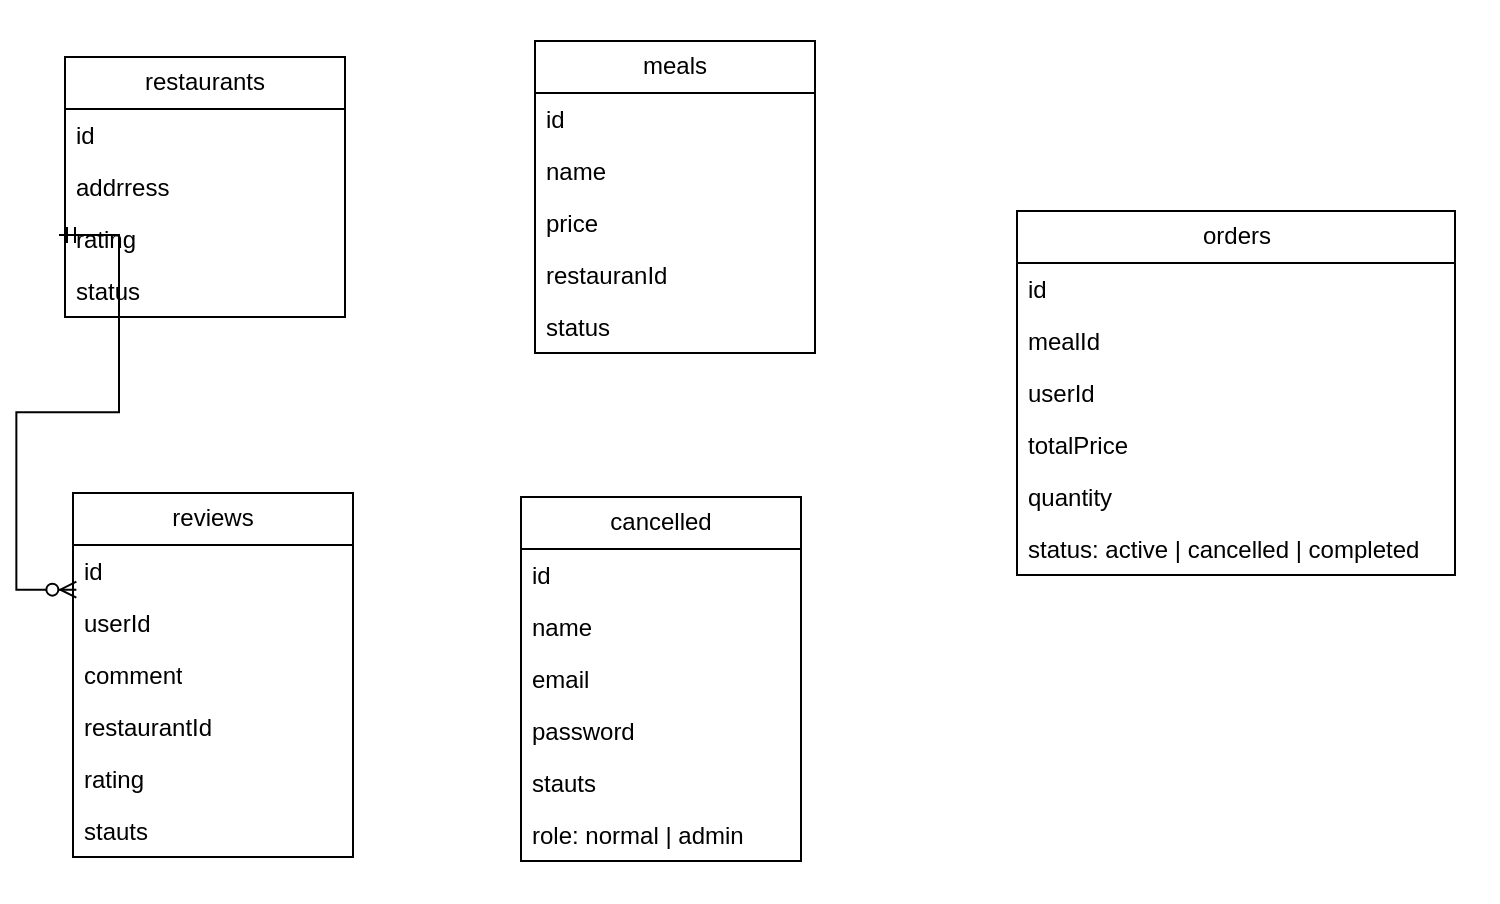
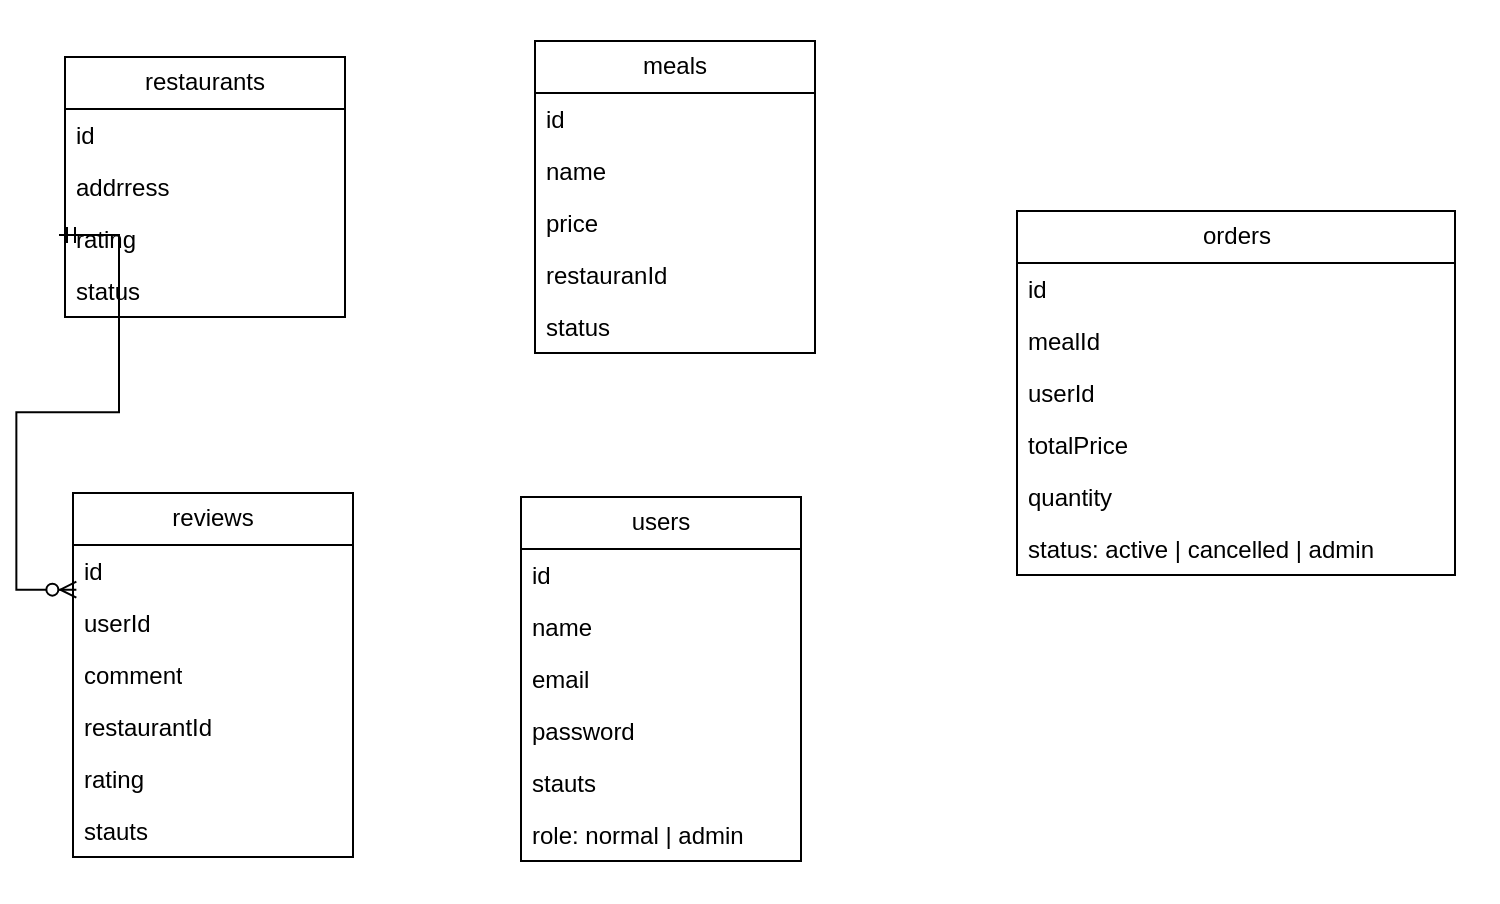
(662, 523) -> (662, 523)
(1238, 566) -> (1220, 551)
